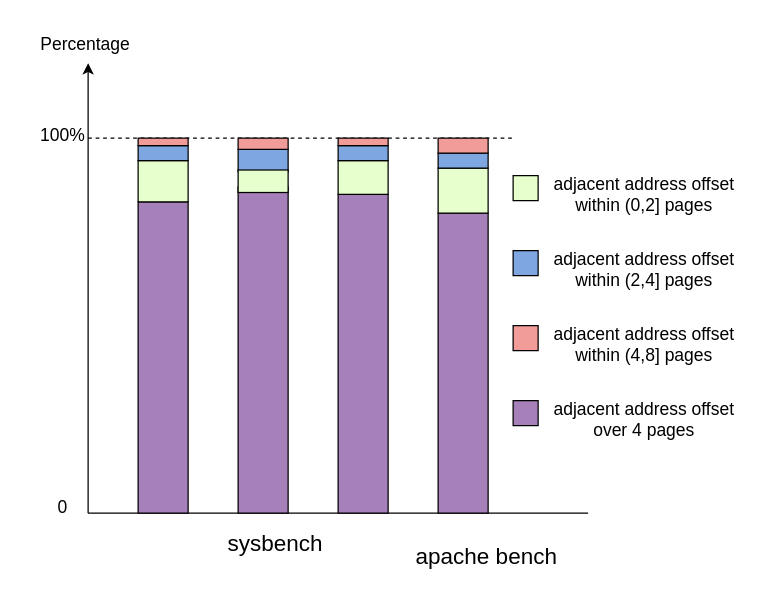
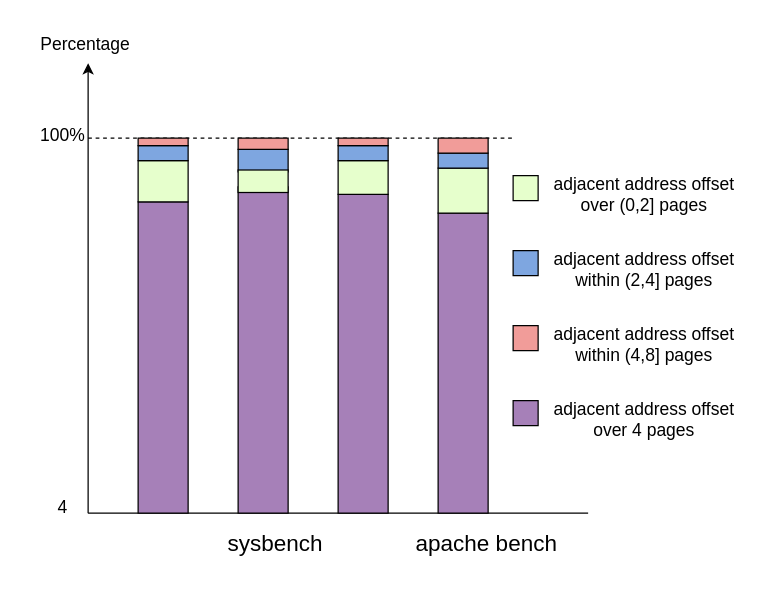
(644, 194) -> (644, 194)
(63, 507) -> (63, 507)
(487, 557) -> (487, 544)
